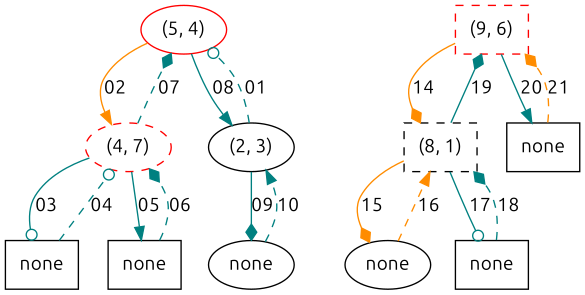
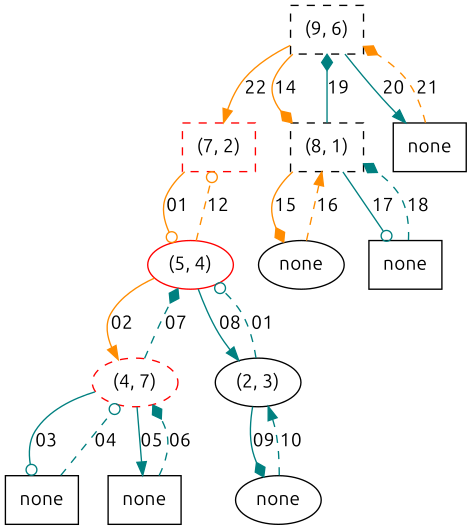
(492, 30) -> (327, 30)
none -> (219, 147)
